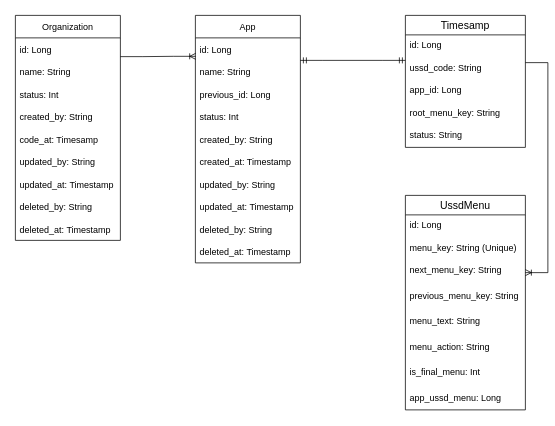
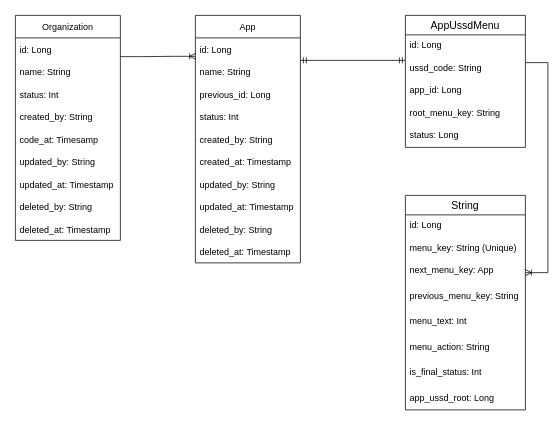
(465, 26) -> (465, 26)
(441, 135) -> (437, 135)
(465, 206) -> (465, 206)
(459, 270) -> (453, 270)
(449, 321) -> (442, 321)
(449, 372) -> (454, 372)
(455, 398) -> (455, 398)
